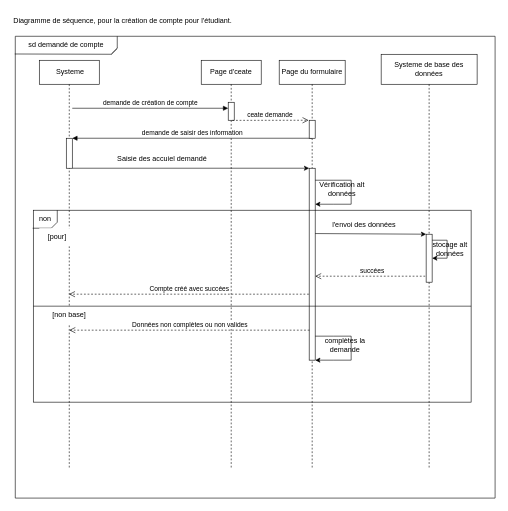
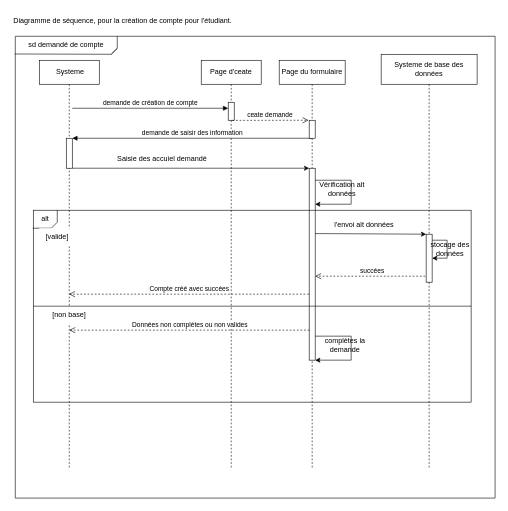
(45, 219) -> (45, 219)
(363, 225) -> (363, 225)
(57, 237) -> (57, 237)
(450, 249) -> (450, 249)
